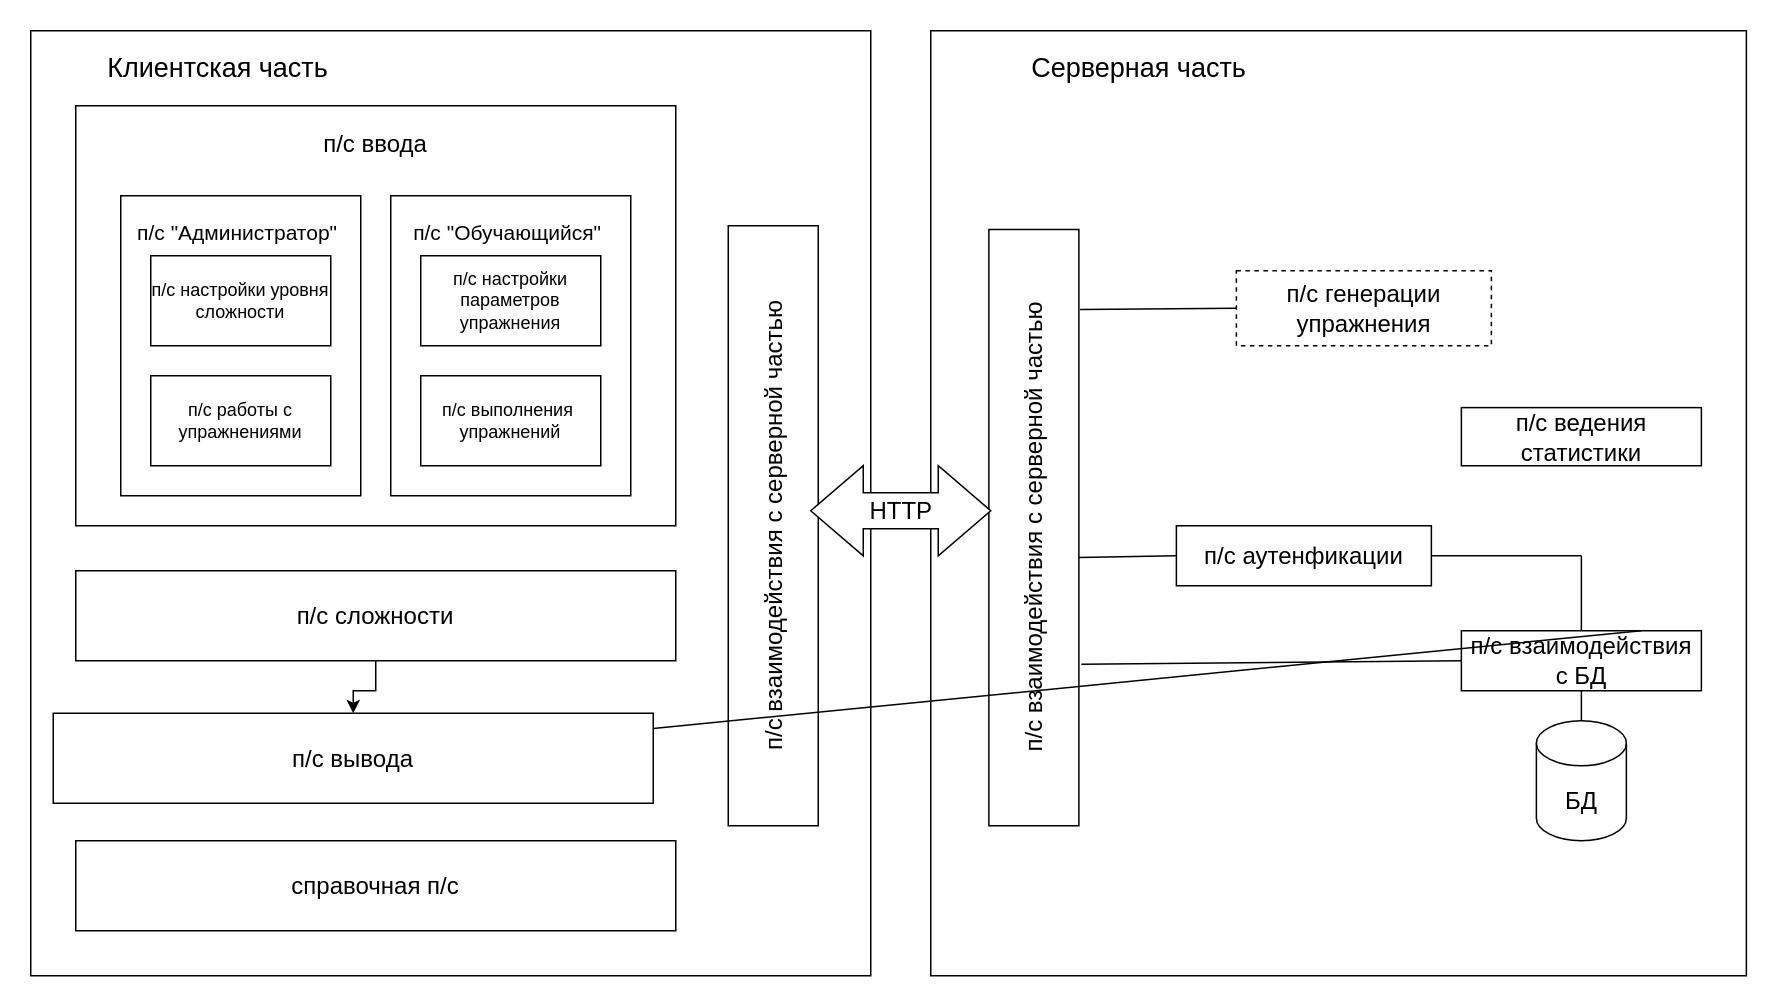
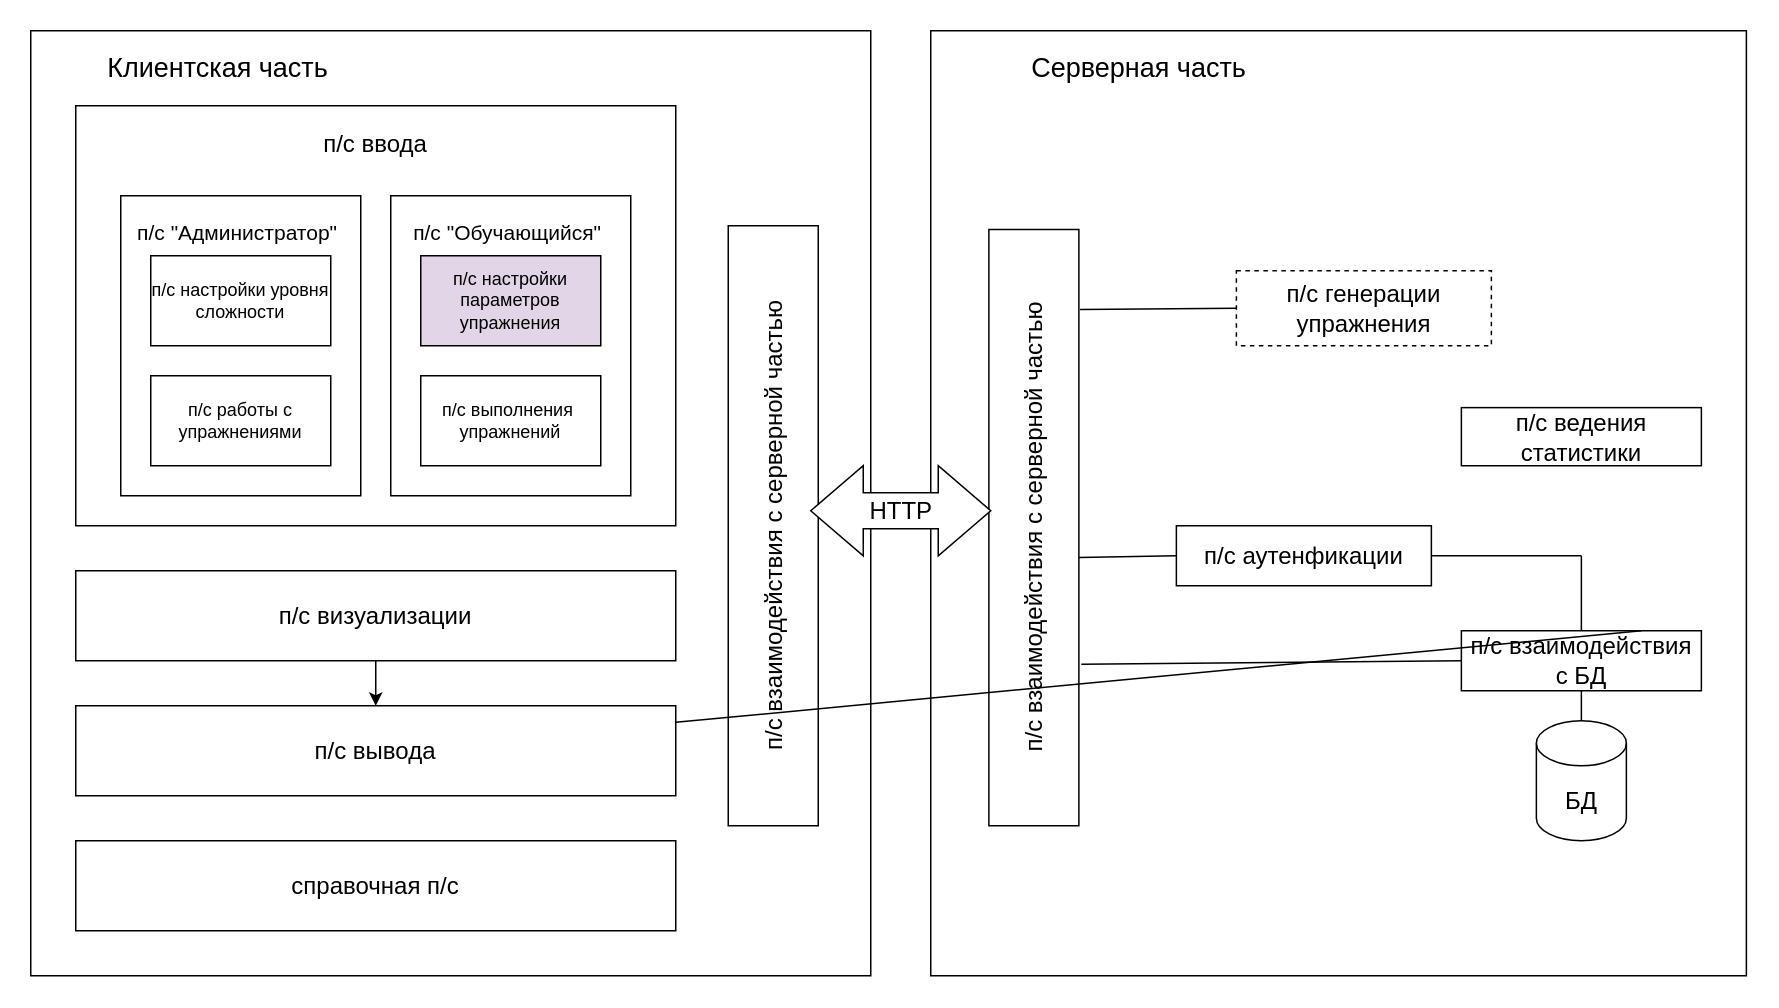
(511, 301) -> (511, 301)
(376, 616) -> (376, 616)
(353, 758) -> (376, 751)
